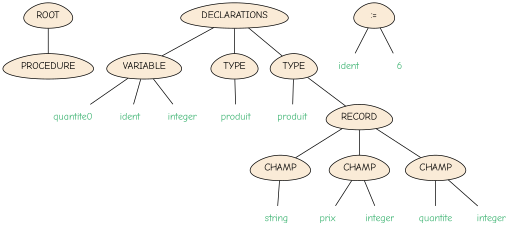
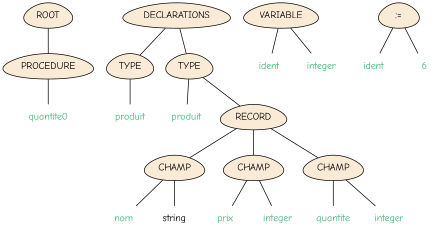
(188, 42) -> none
(109, 91) -> (48, 92)
none -> (124, 219)
(277, 219) -> (175, 219)
